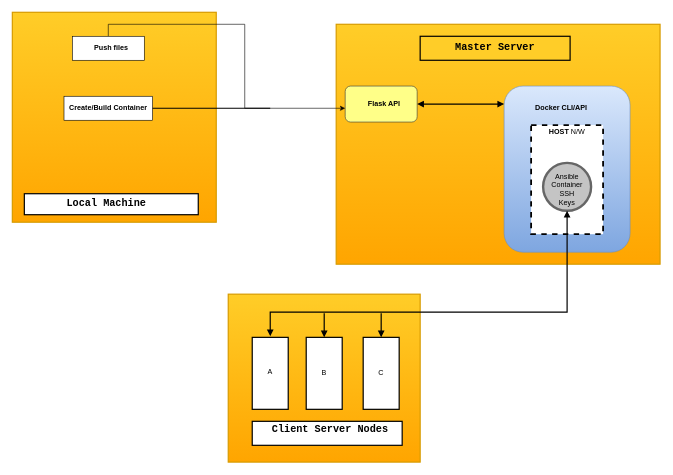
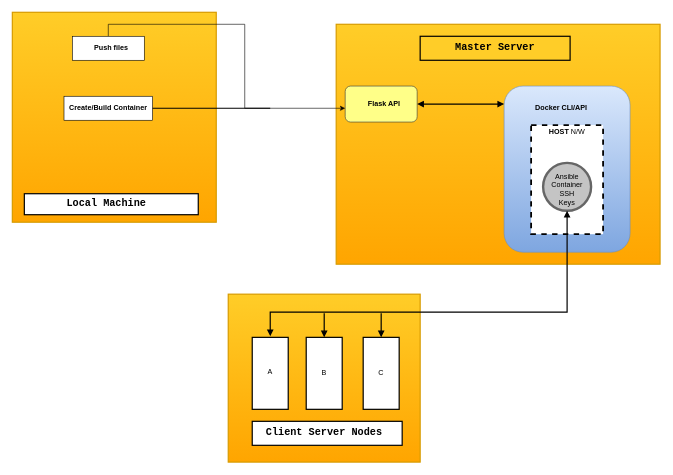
(330, 431) -> (324, 434)
